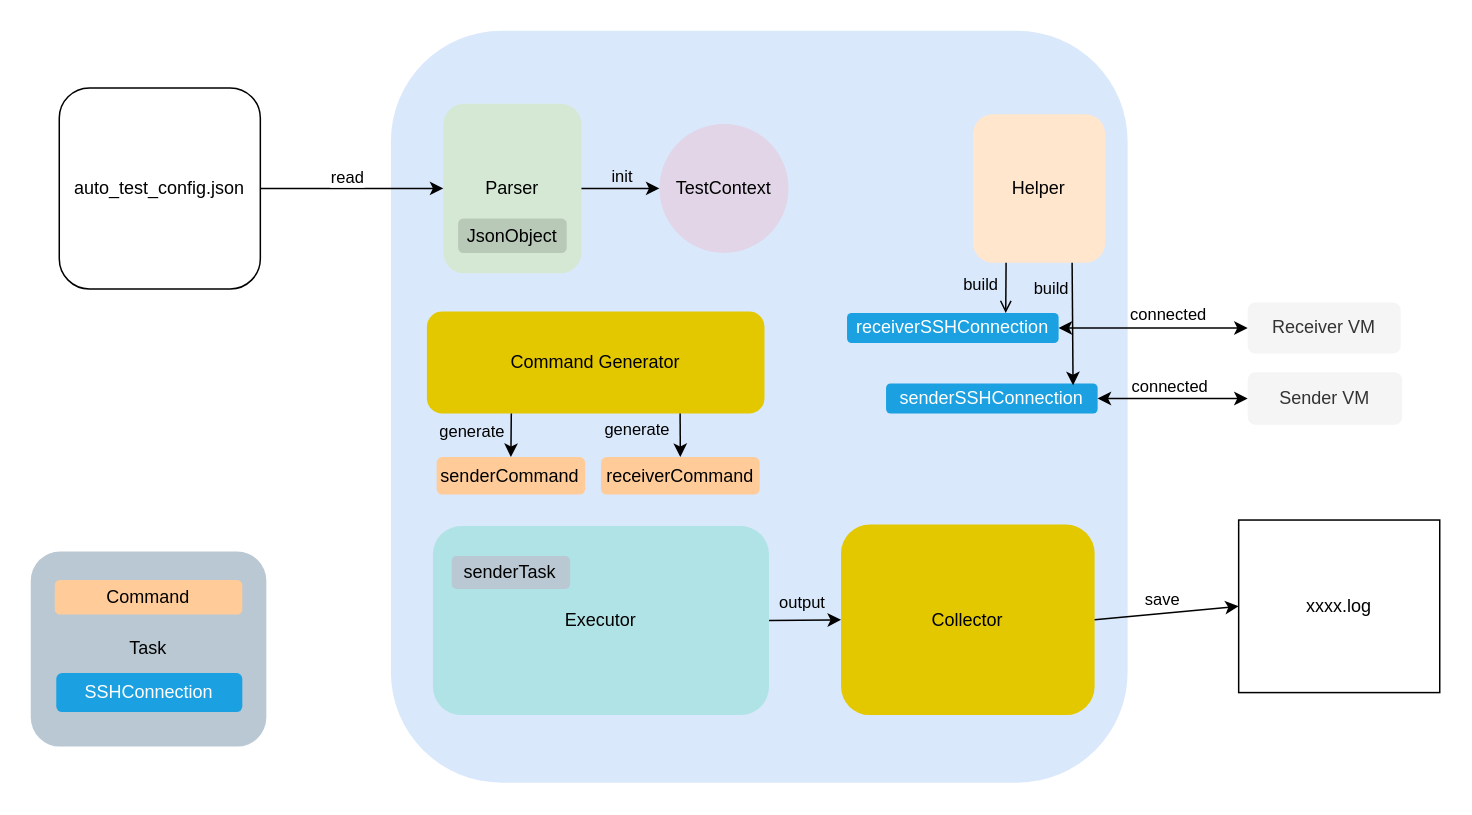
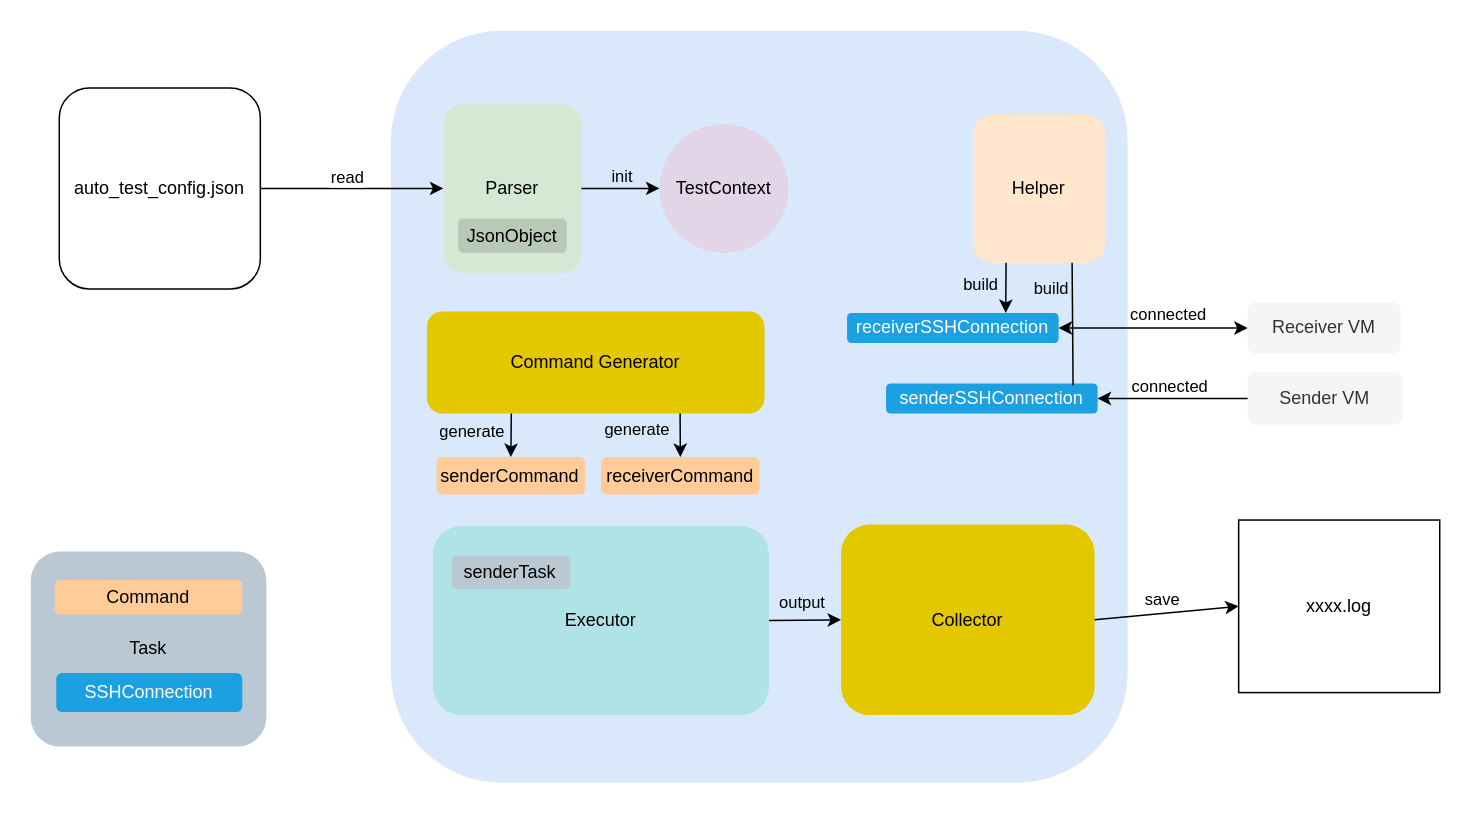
(1005, 303) -> (1005, 301)
(1073, 373) -> (1073, 377)
(1236, 398) -> (1240, 398)
